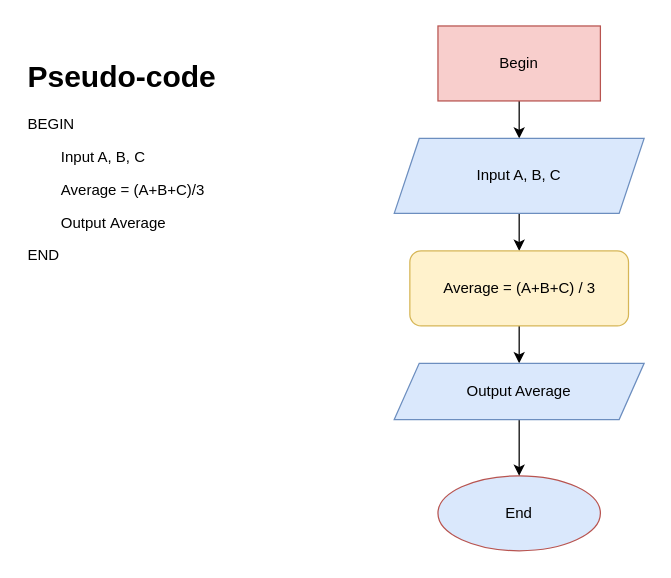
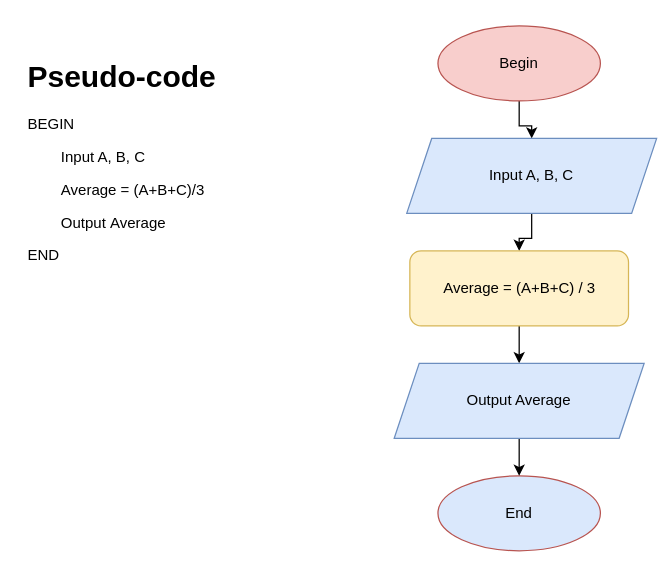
(519, 63) -> (519, 63)
(519, 176) -> (532, 176)
(519, 391) -> (519, 401)
